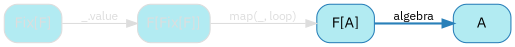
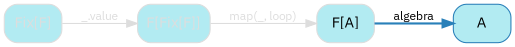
(346, 23) -> (346, 23)
